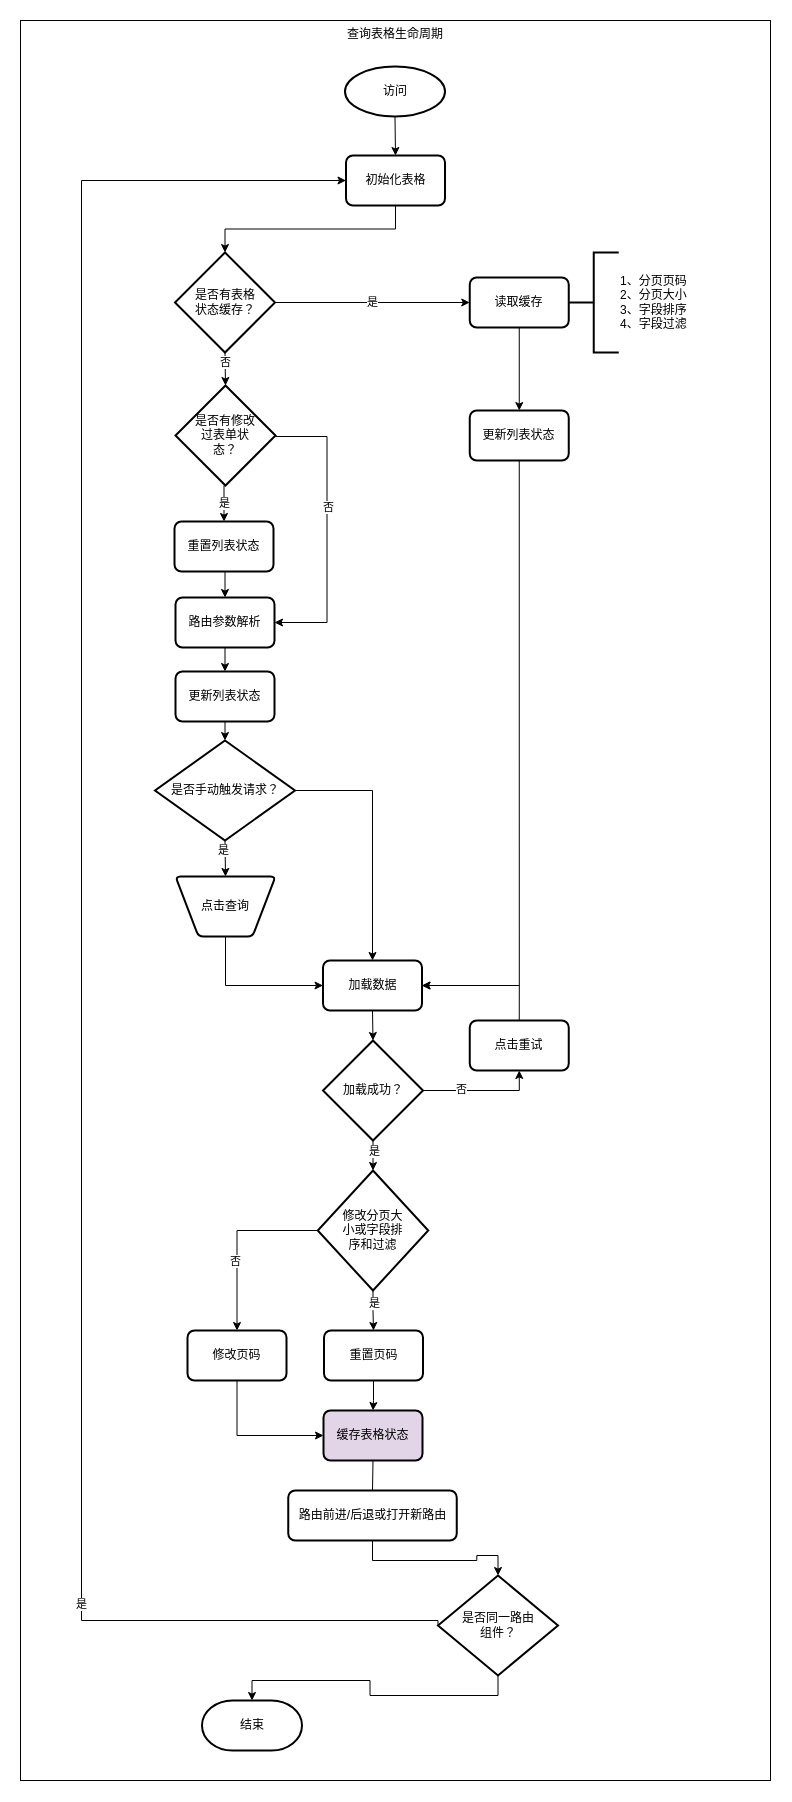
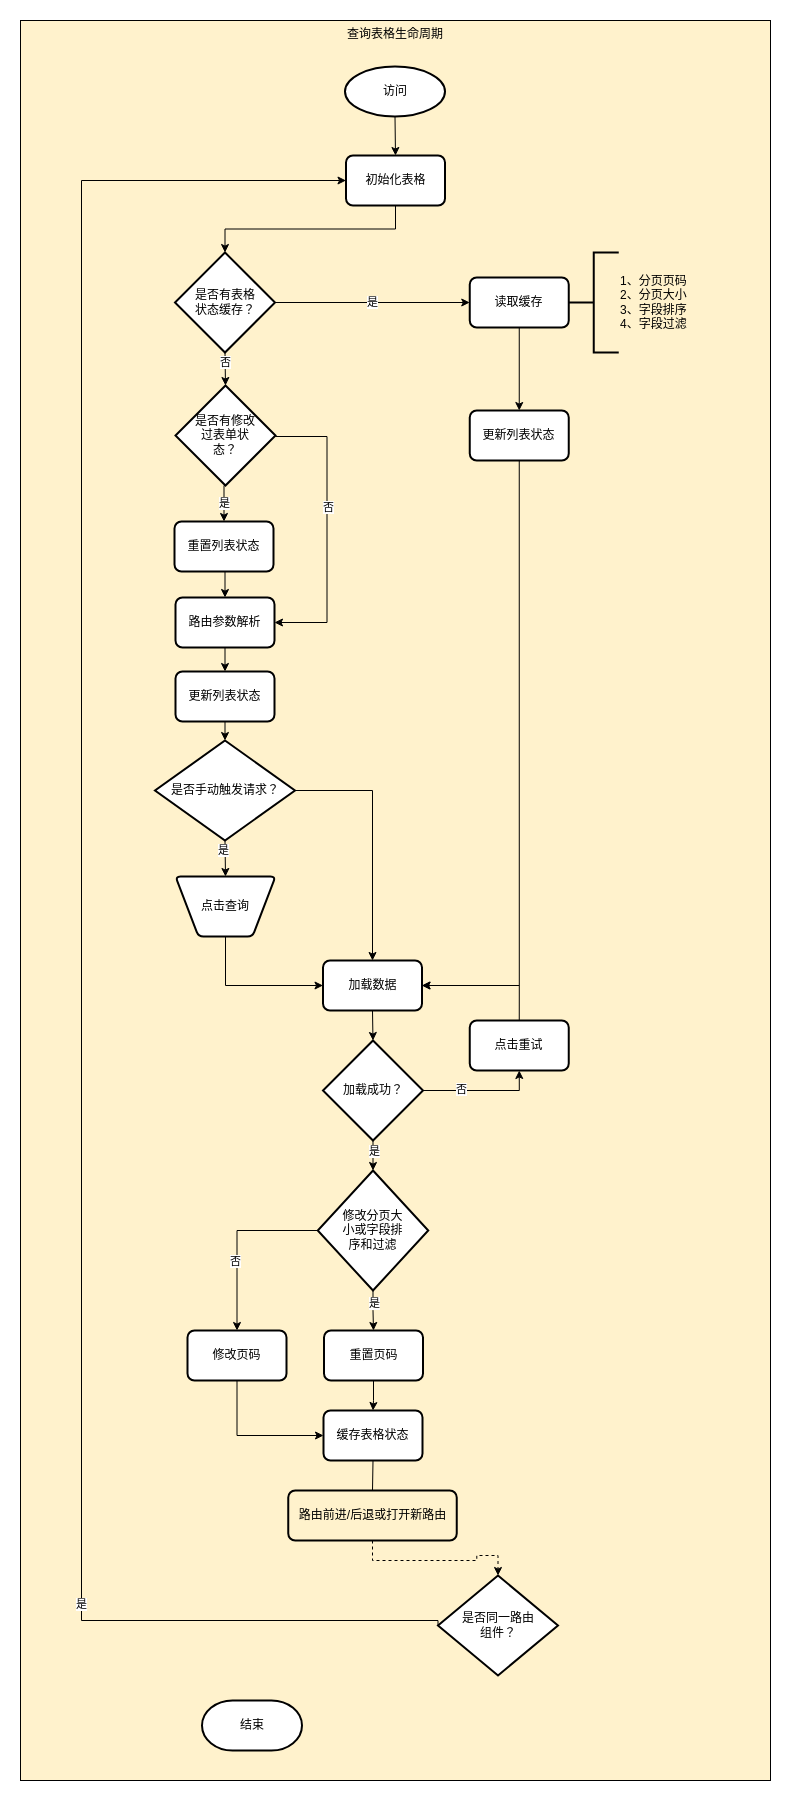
(396, 901) -> (396, 901)
(373, 1436) -> (373, 1436)
(373, 1516) -> (373, 1516)
(434, 1561) -> (434, 1561)
(371, 1696) -> none
